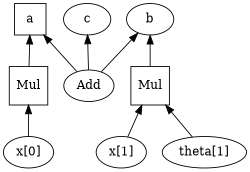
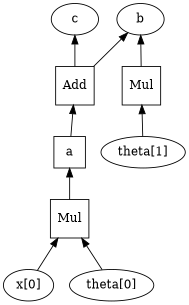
(63, 57) -> (72, 125)
(89, 86) -> (75, 86)
(121, 152) -> none
none -> (112, 285)
